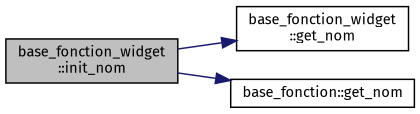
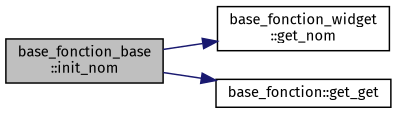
(92, 61) -> (84, 61)
(323, 93) -> (303, 93)
